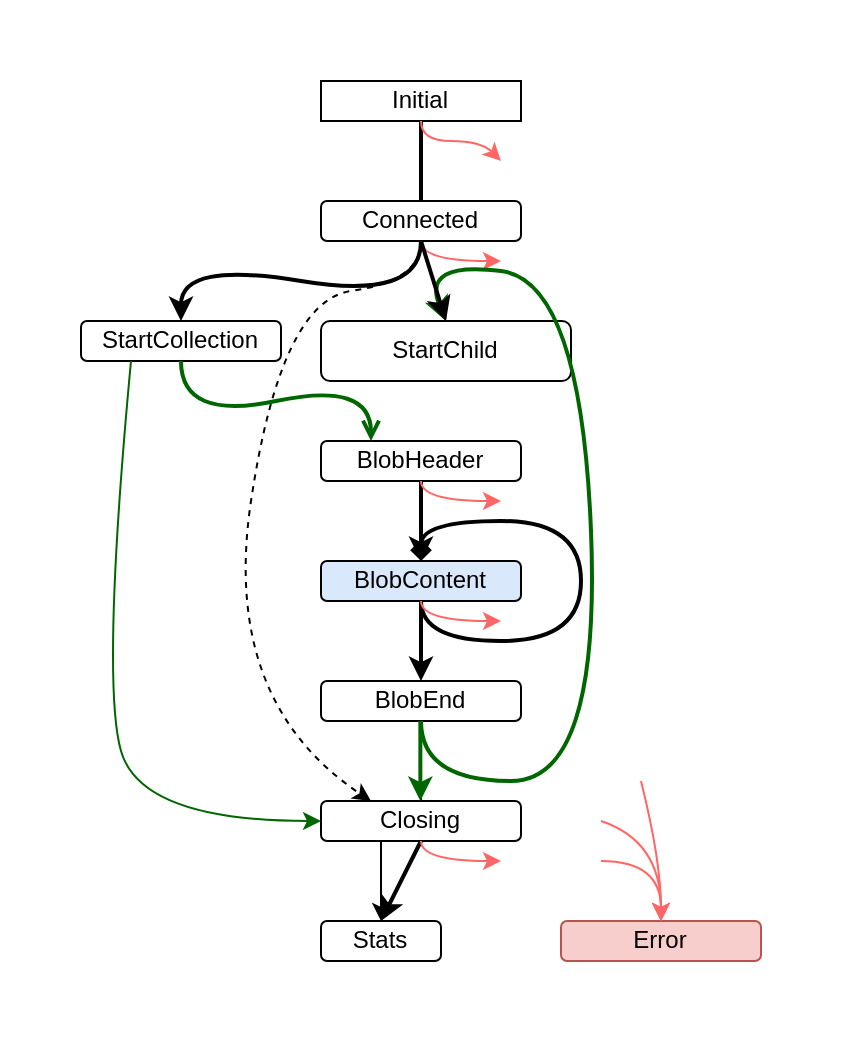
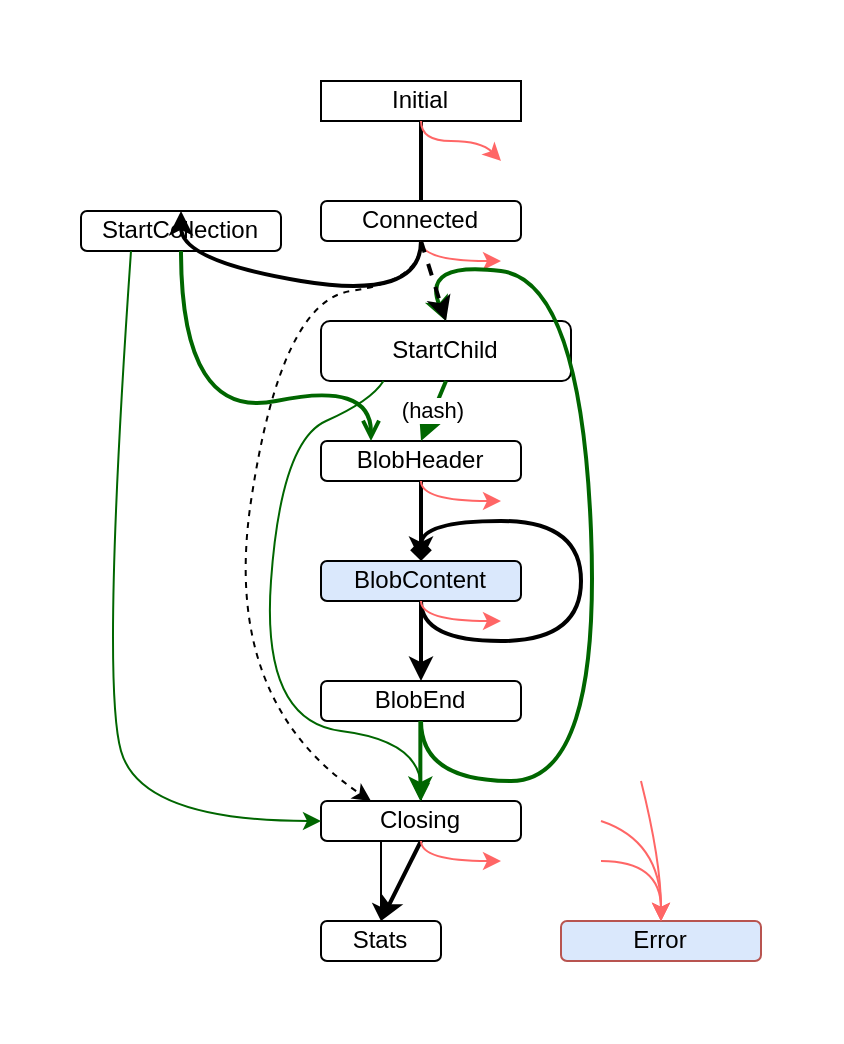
(426, 258) -> (426, 258)
(181, 341) -> (181, 231)
none -> (436, 404)
none -> (270, 595)
(661, 941) -> (661, 941)
